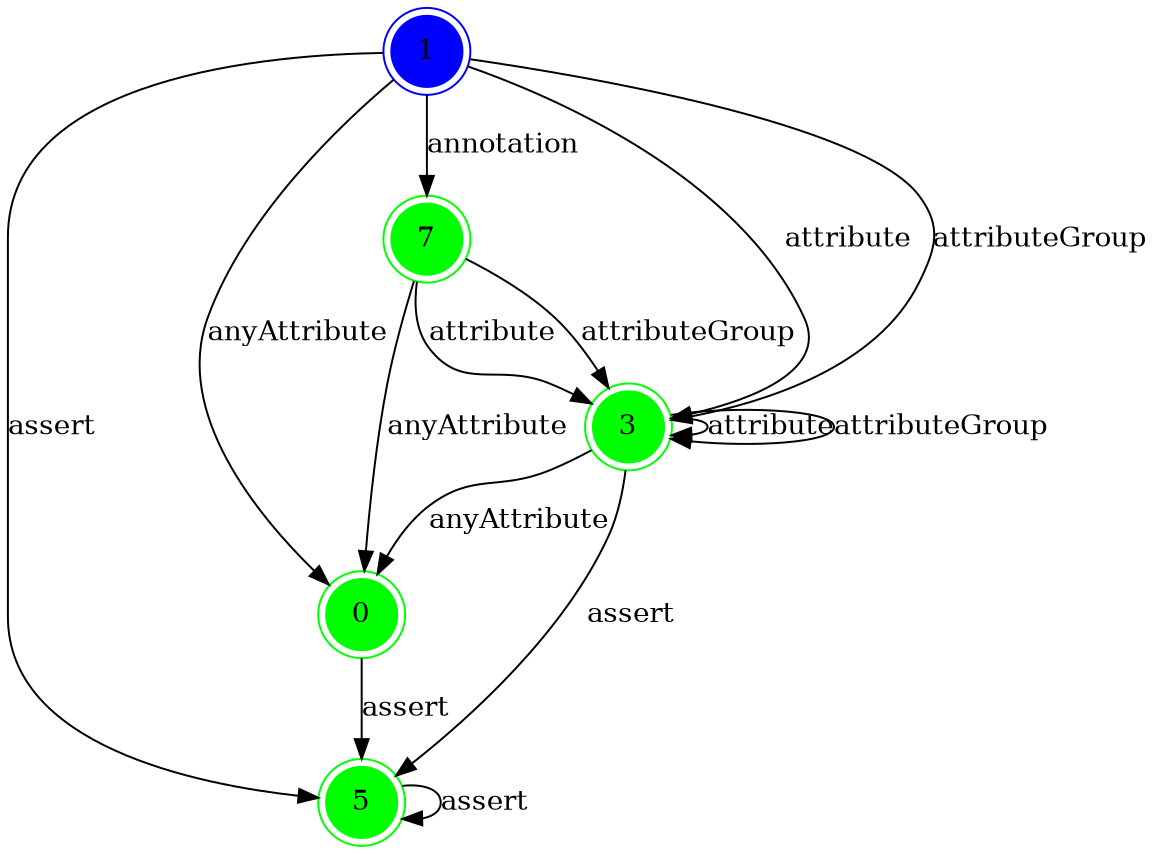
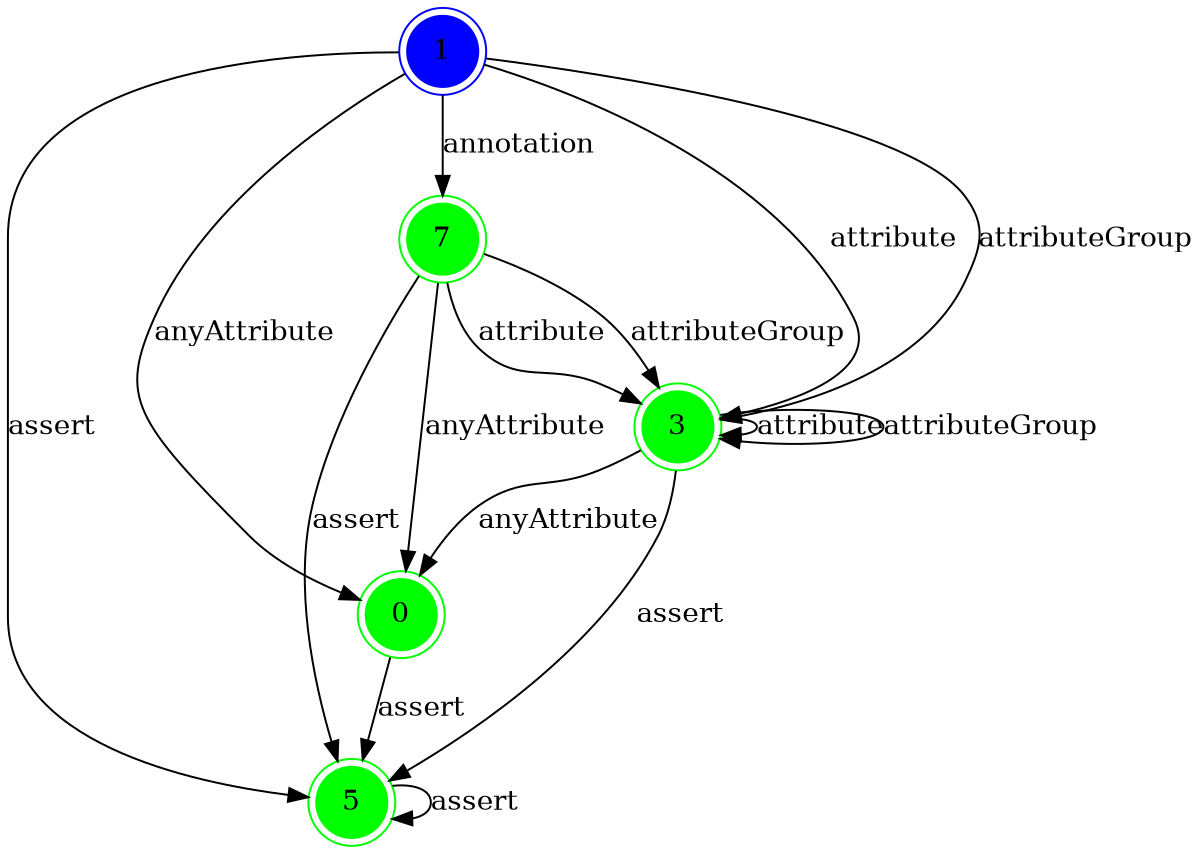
none -> (314, 498)
